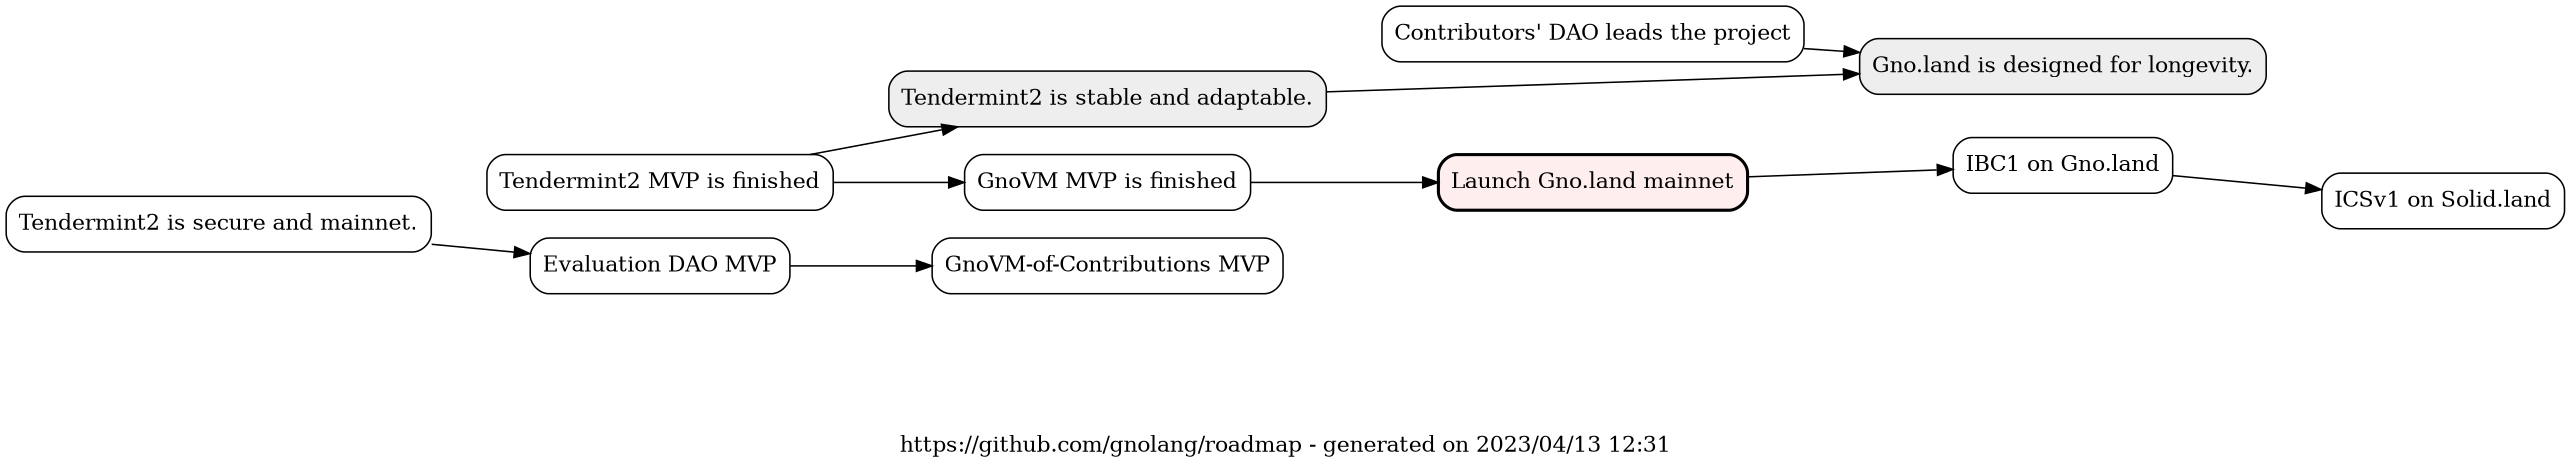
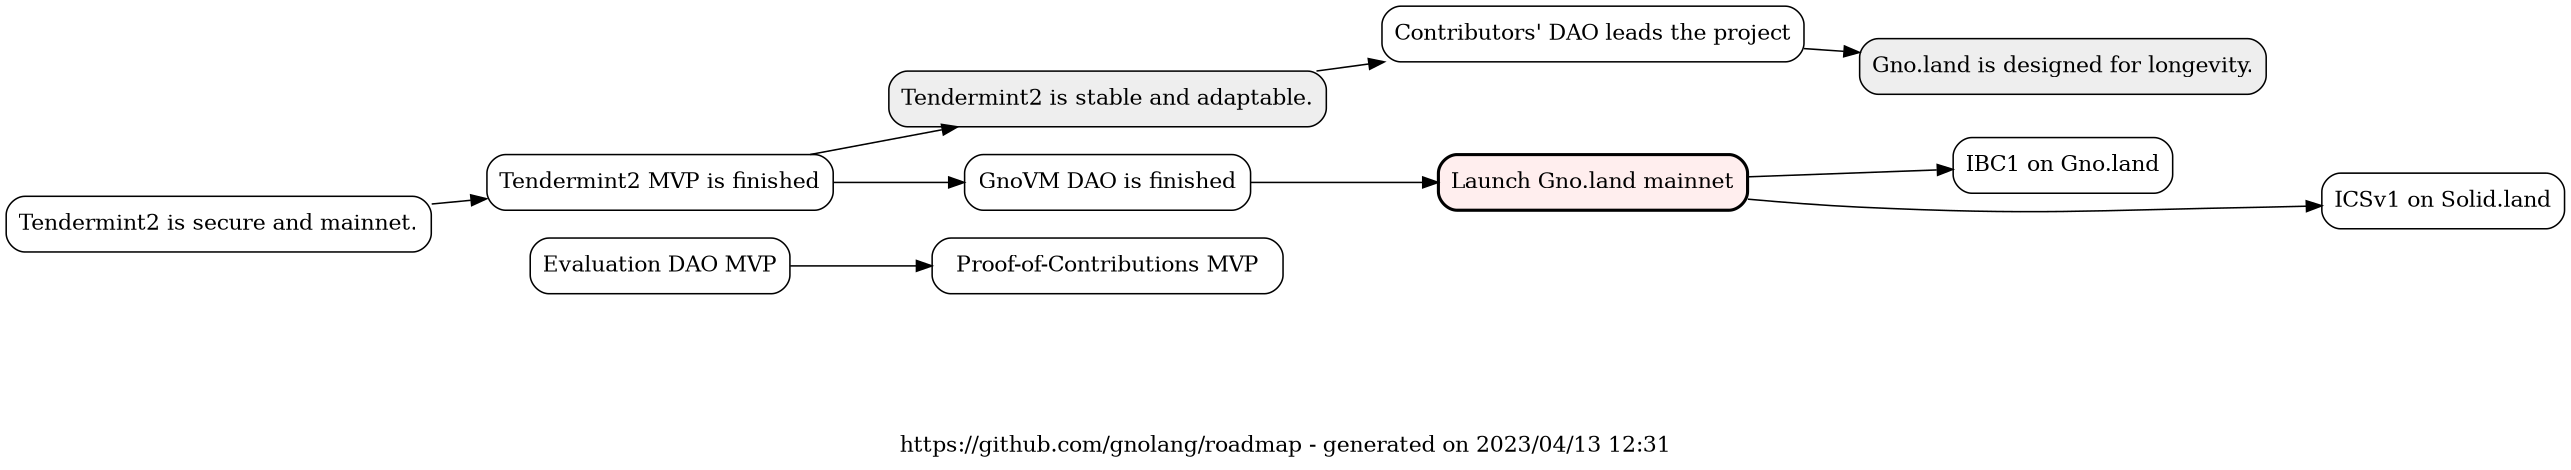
(1585, 83) -> (1343, 67)
(1108, 182) -> (1108, 182)
(2239, 182) -> (2027, 212)
(473, 248) -> (451, 202)
(1108, 266) -> (1108, 266)
